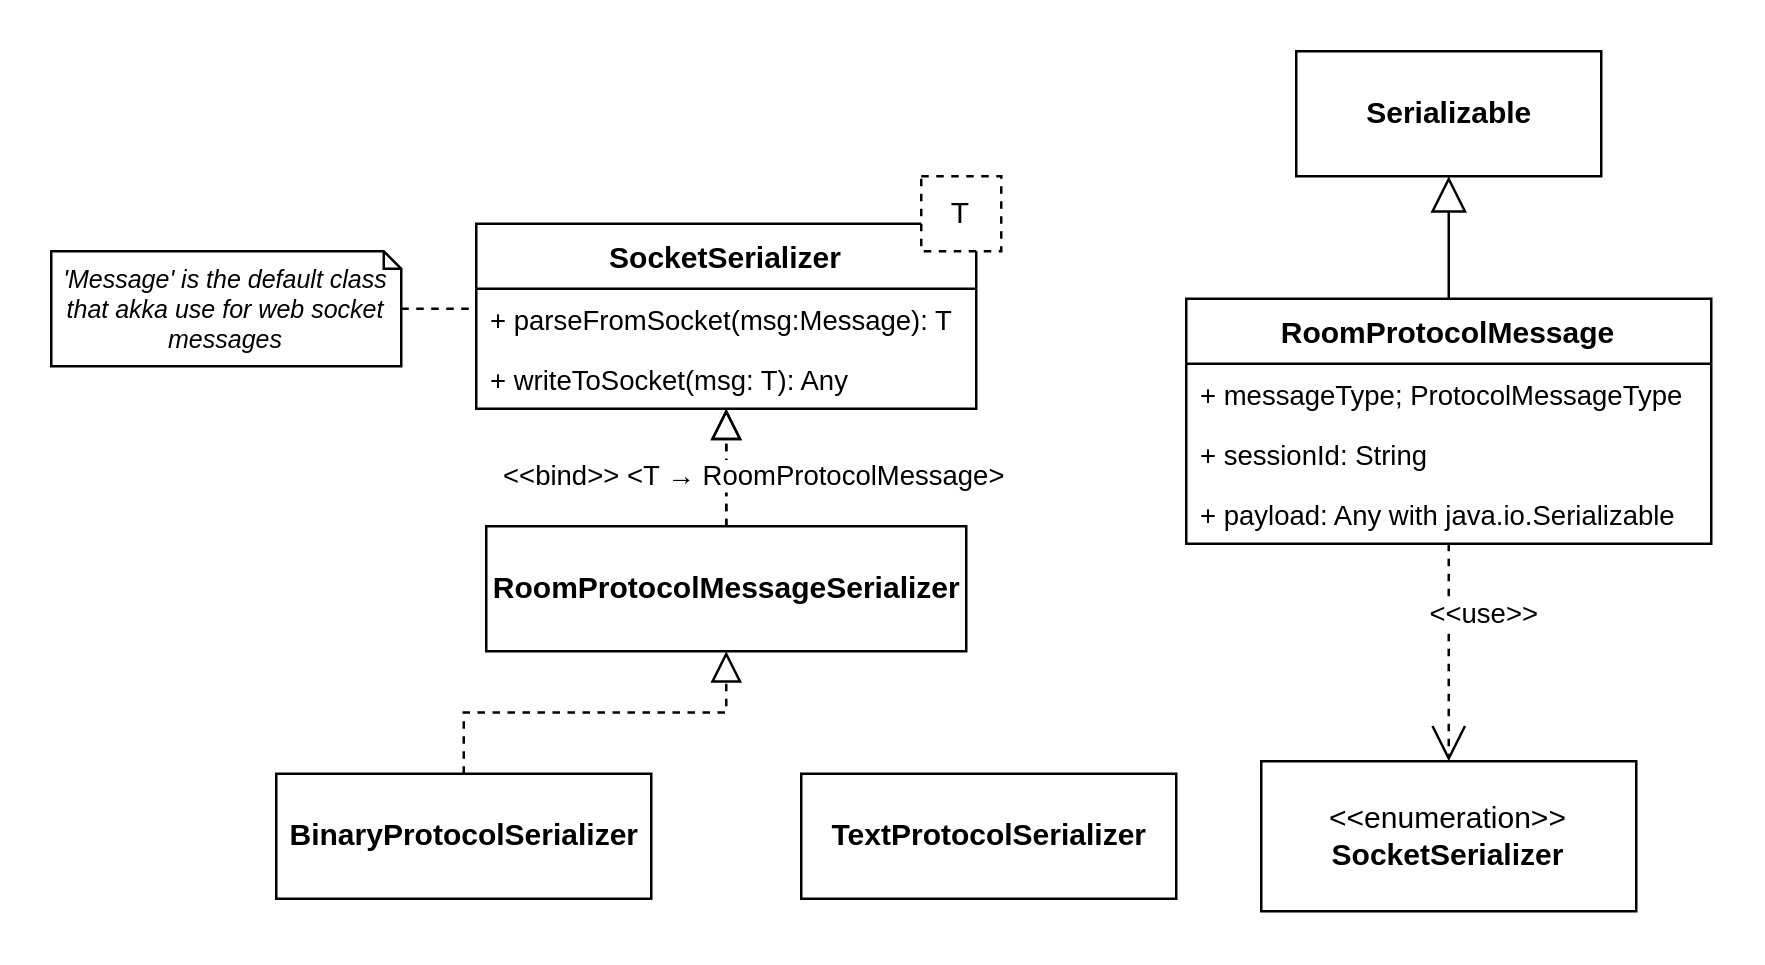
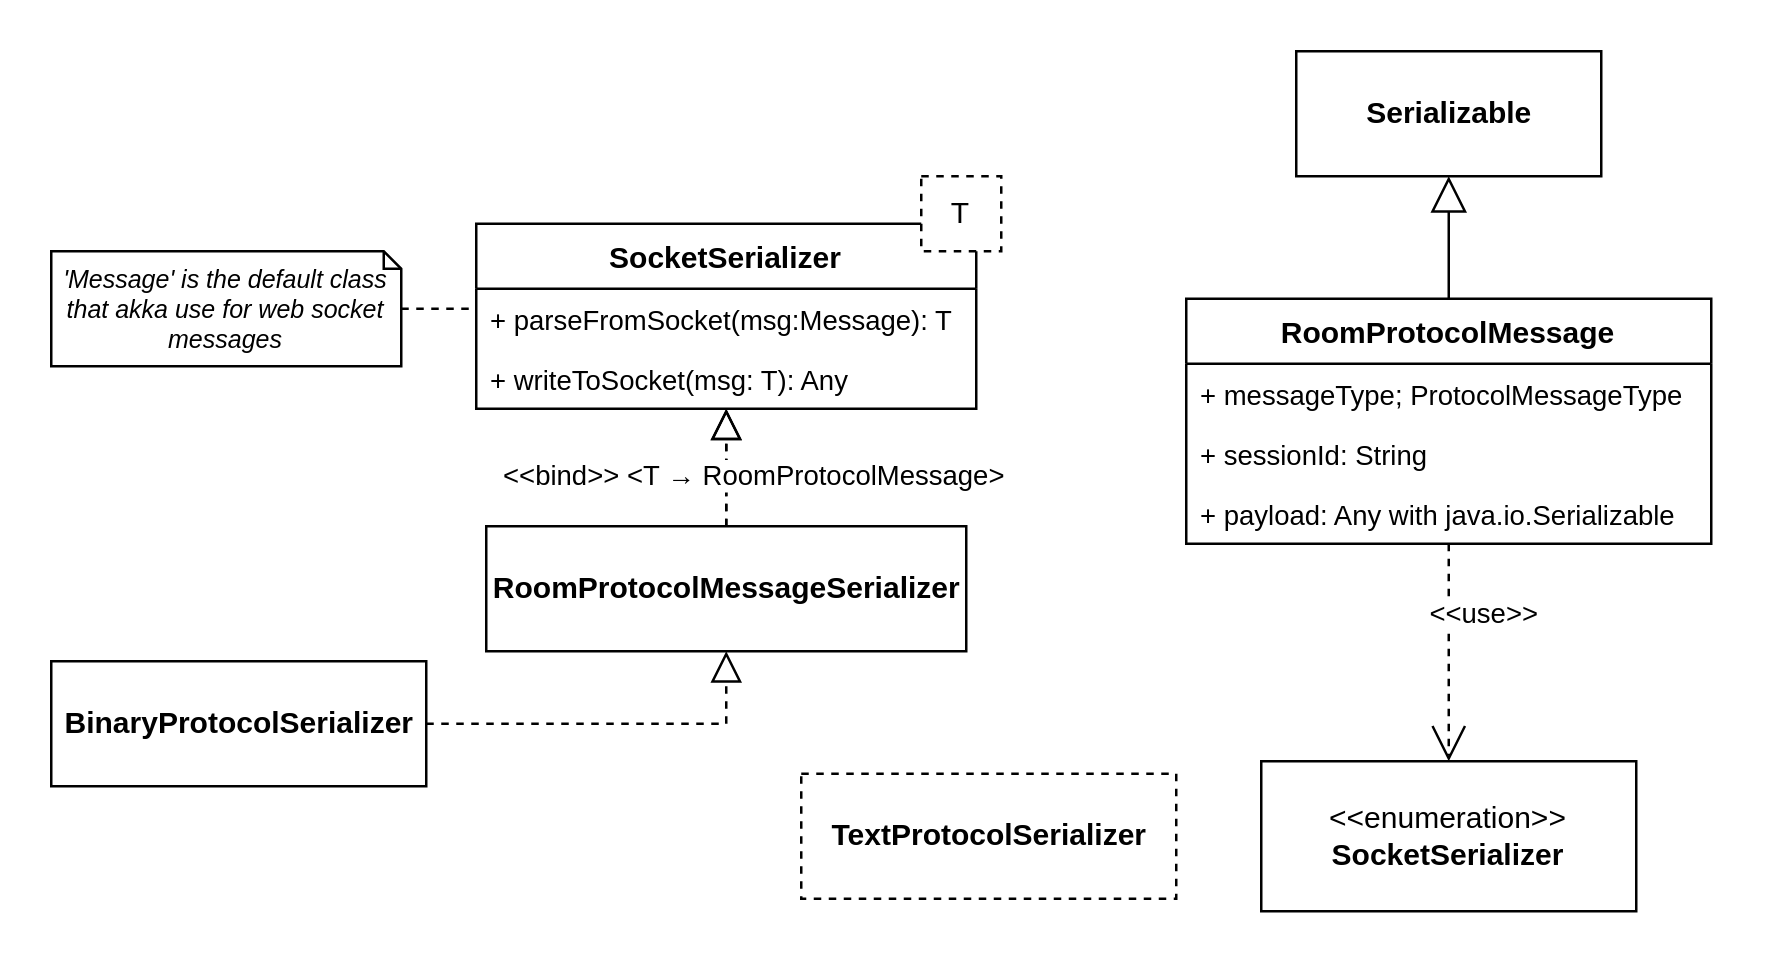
(464, 836) -> (239, 724)
(989, 836) -> (989, 836)
